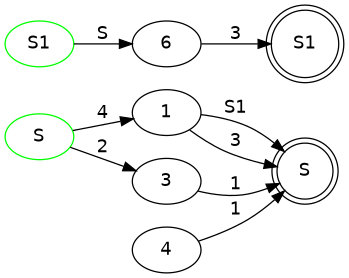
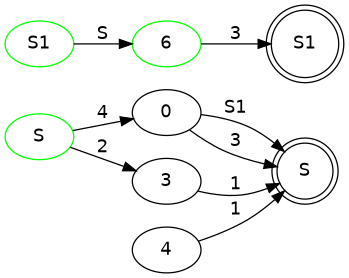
(167, 44) -> (167, 44)
(167, 113) -> (167, 113)
